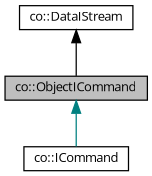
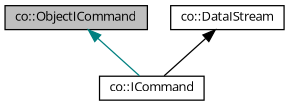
(76, 59) -> (185, 57)
